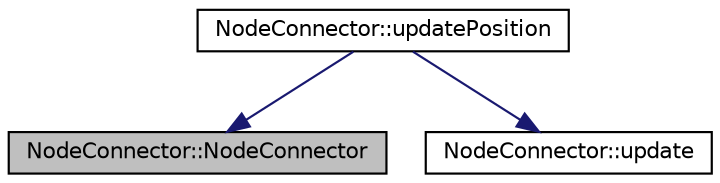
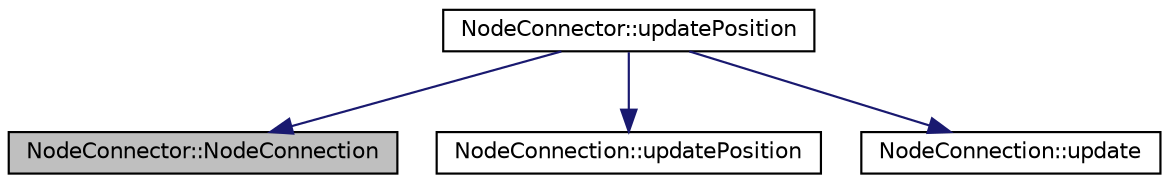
(198, 153) -> (203, 153)
(569, 153) -> (1011, 153)
none -> (629, 153)
